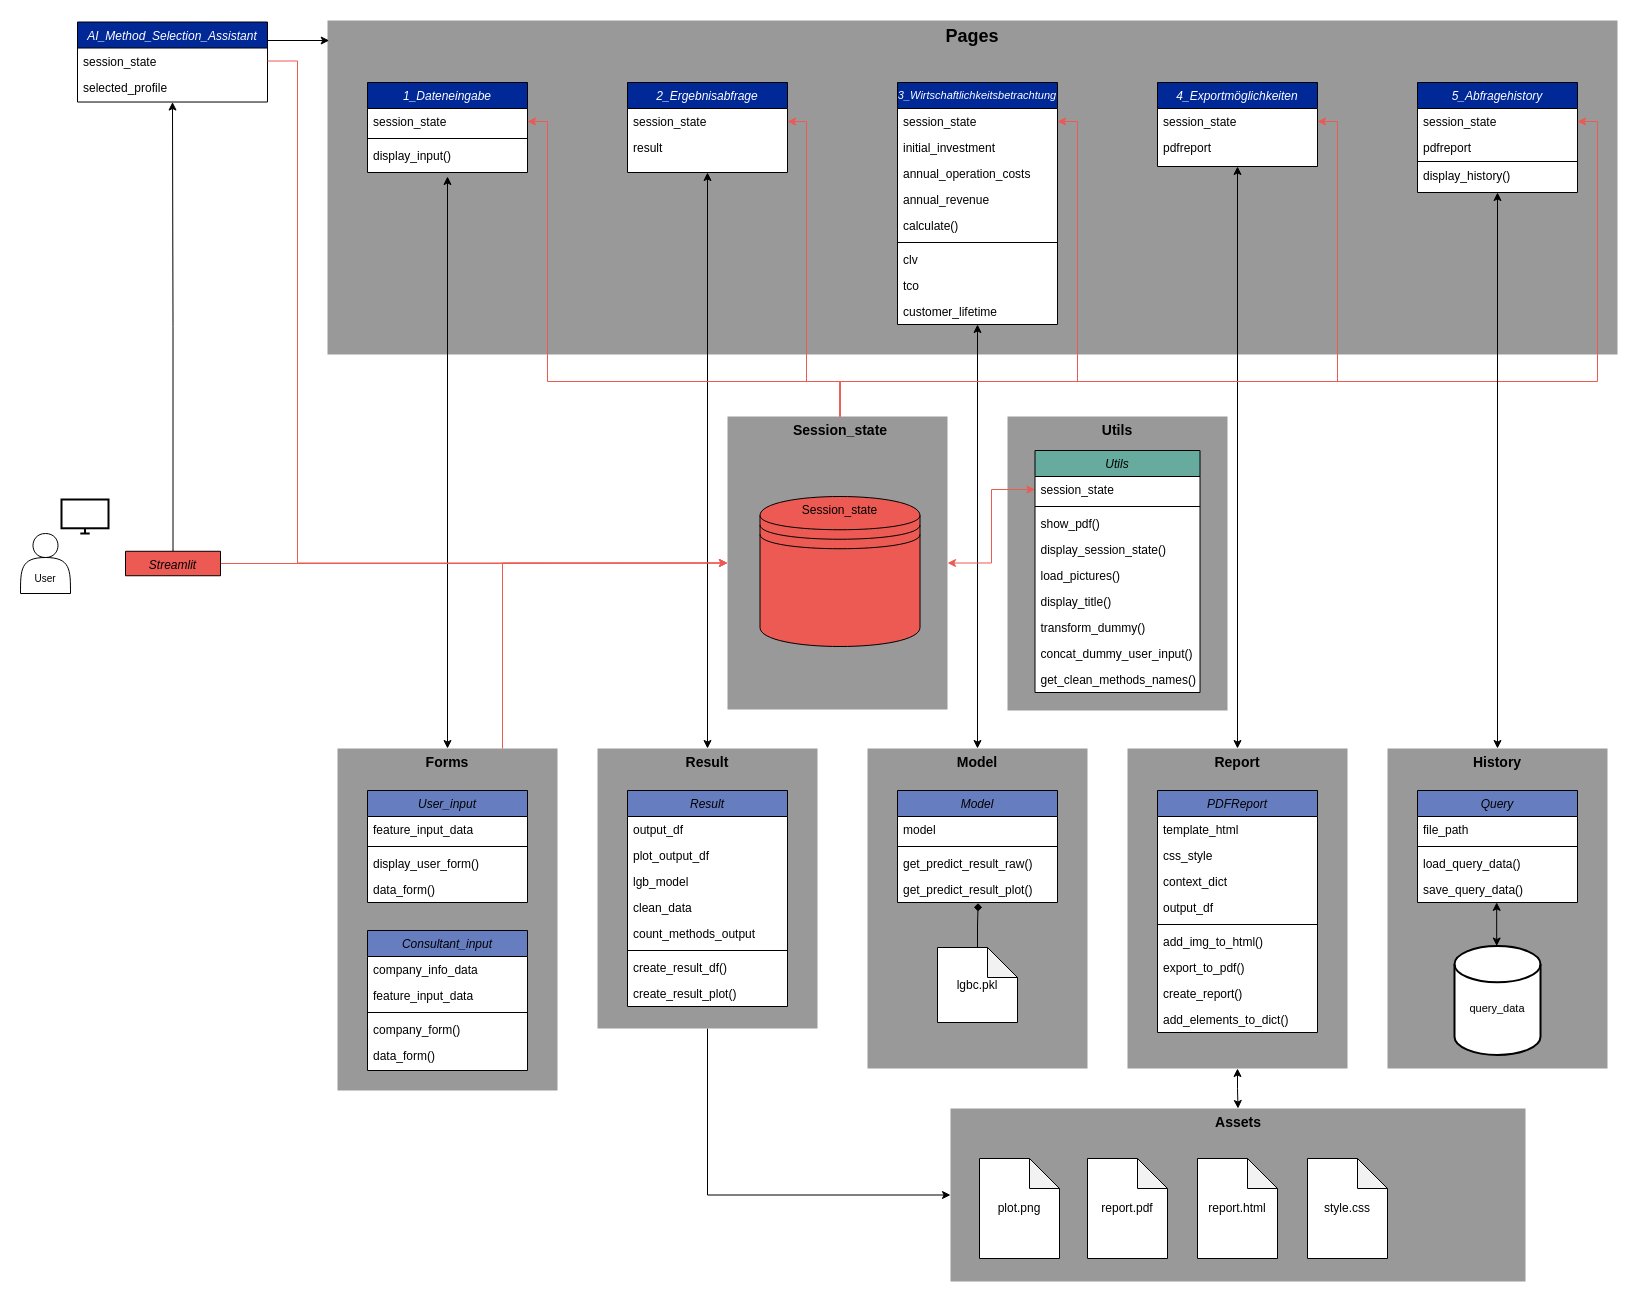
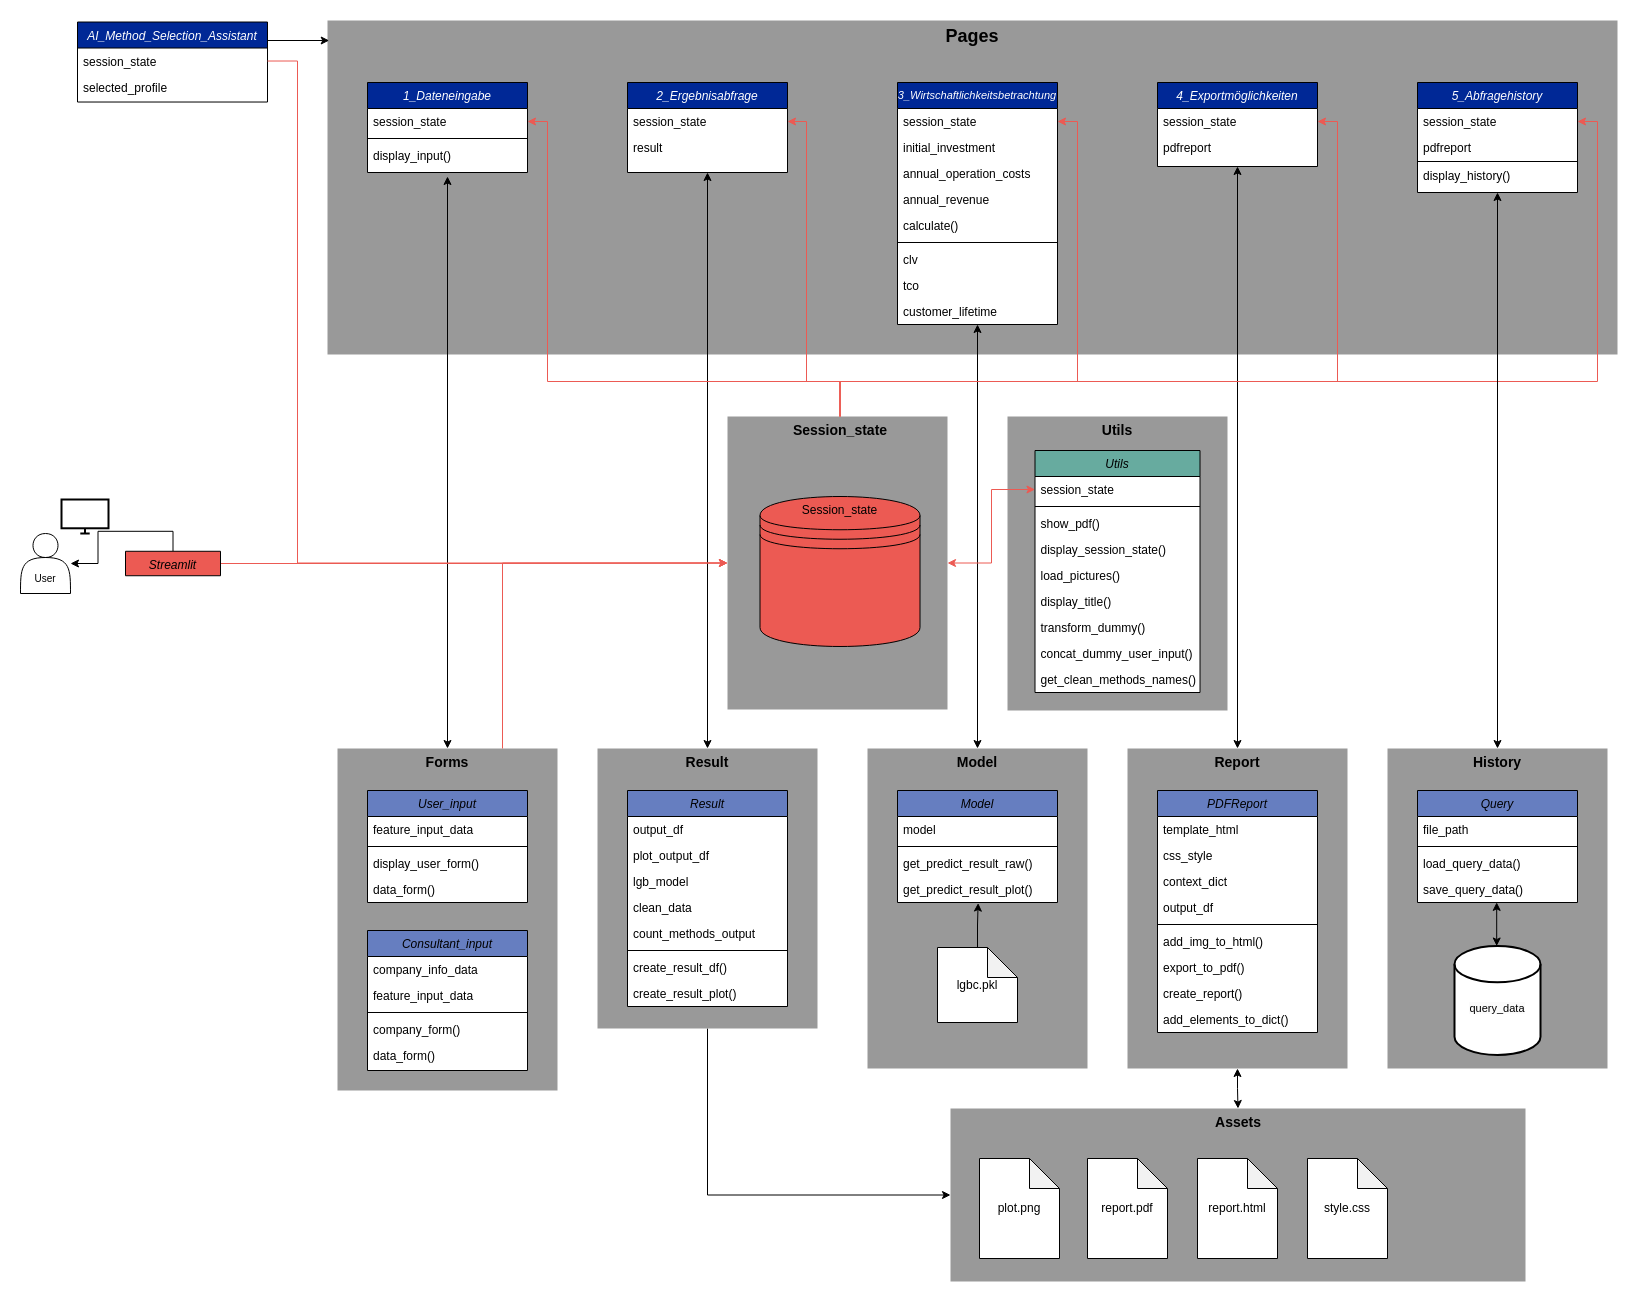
(173, 321) -> (110, 531)
(978, 912) -> (978, 910)
